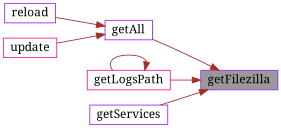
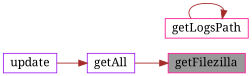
(30, 13) -> none
(30, 48) -> (30, 63)
(181, 80) -> none
(239, 80) -> (207, 63)
(129, 115) -> none
